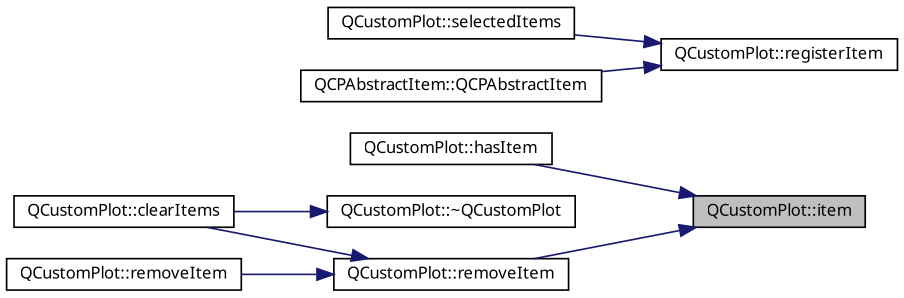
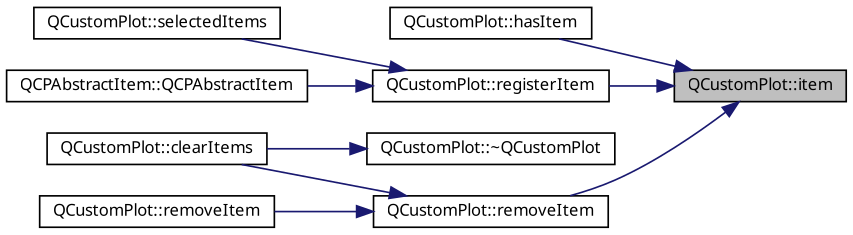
none -> (633, 86)
